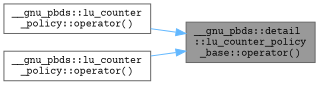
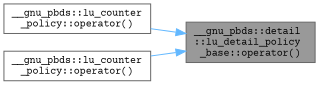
(251, 42) -> (251, 42)
